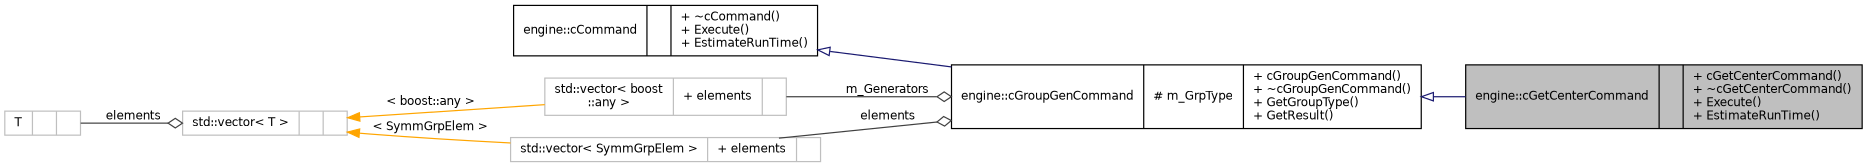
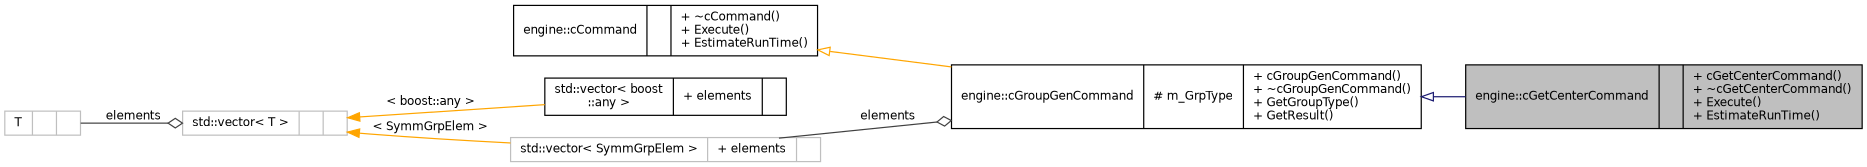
(891, 59) -> (891, 59)
(666, 97) -> (666, 97)
(861, 97) -> none
